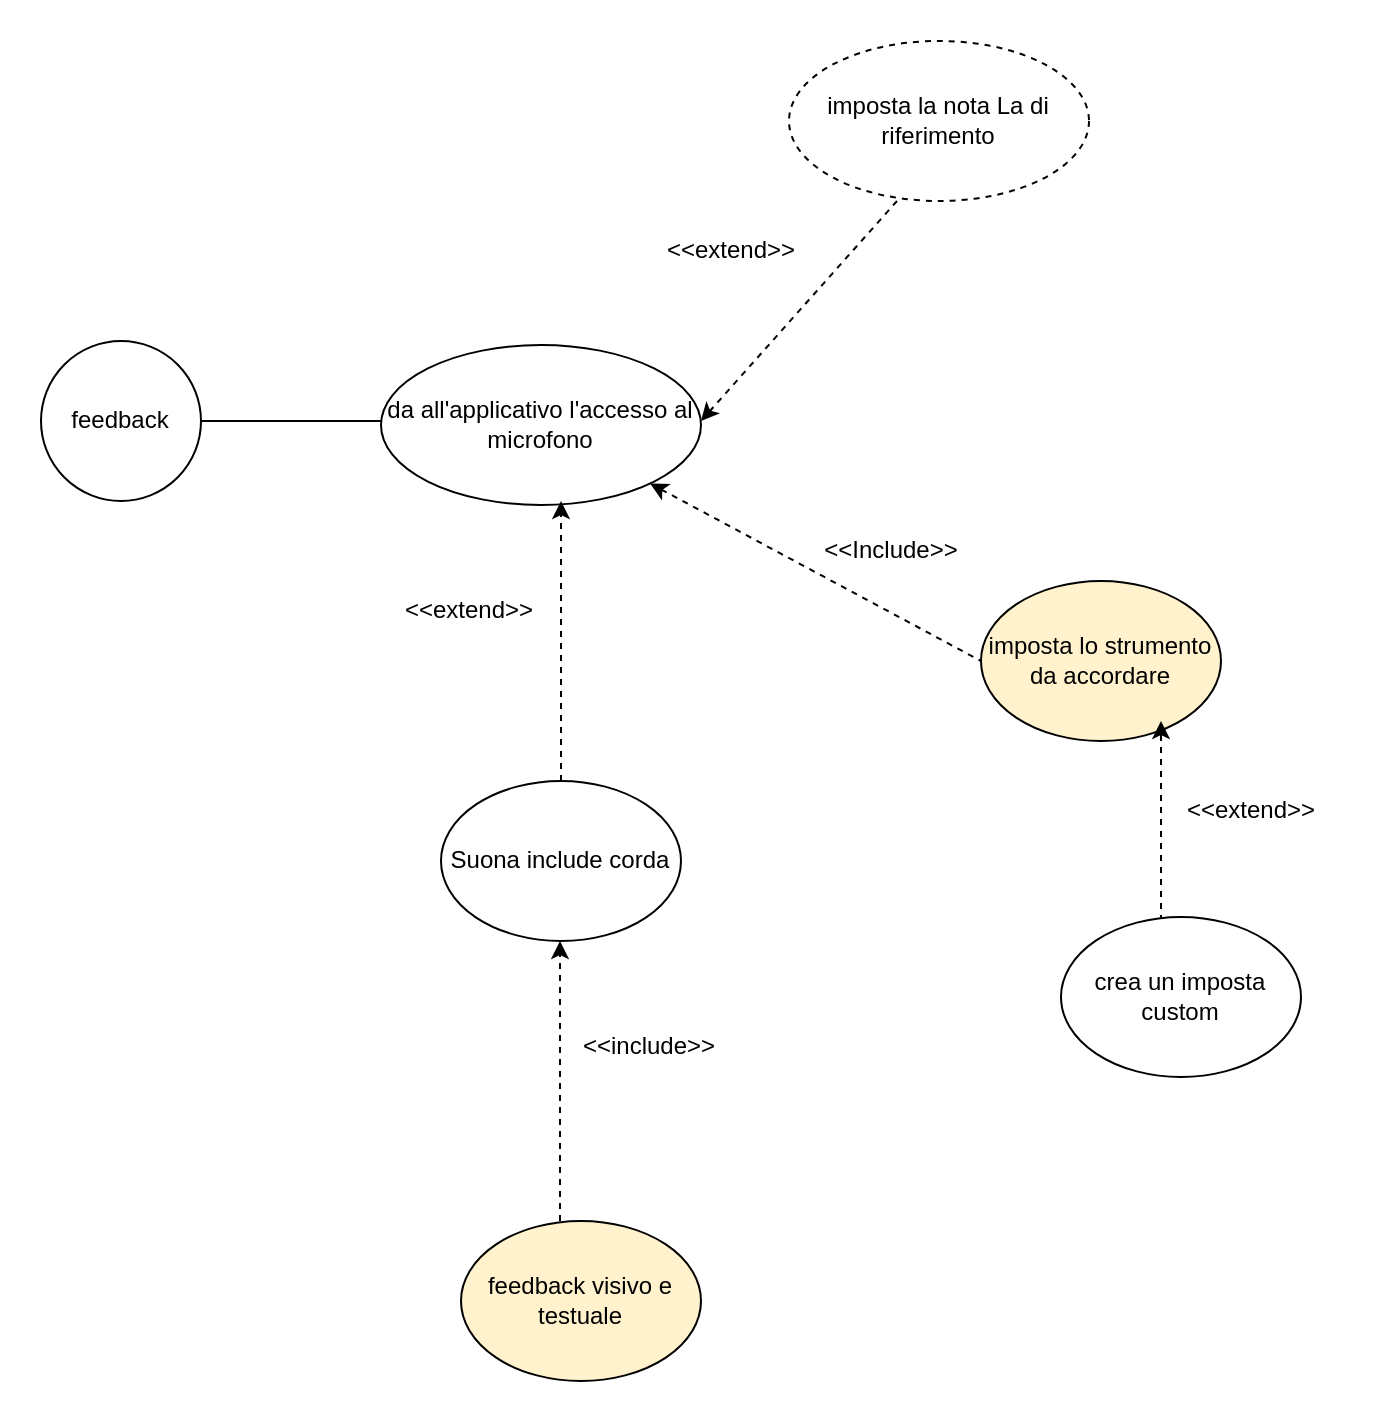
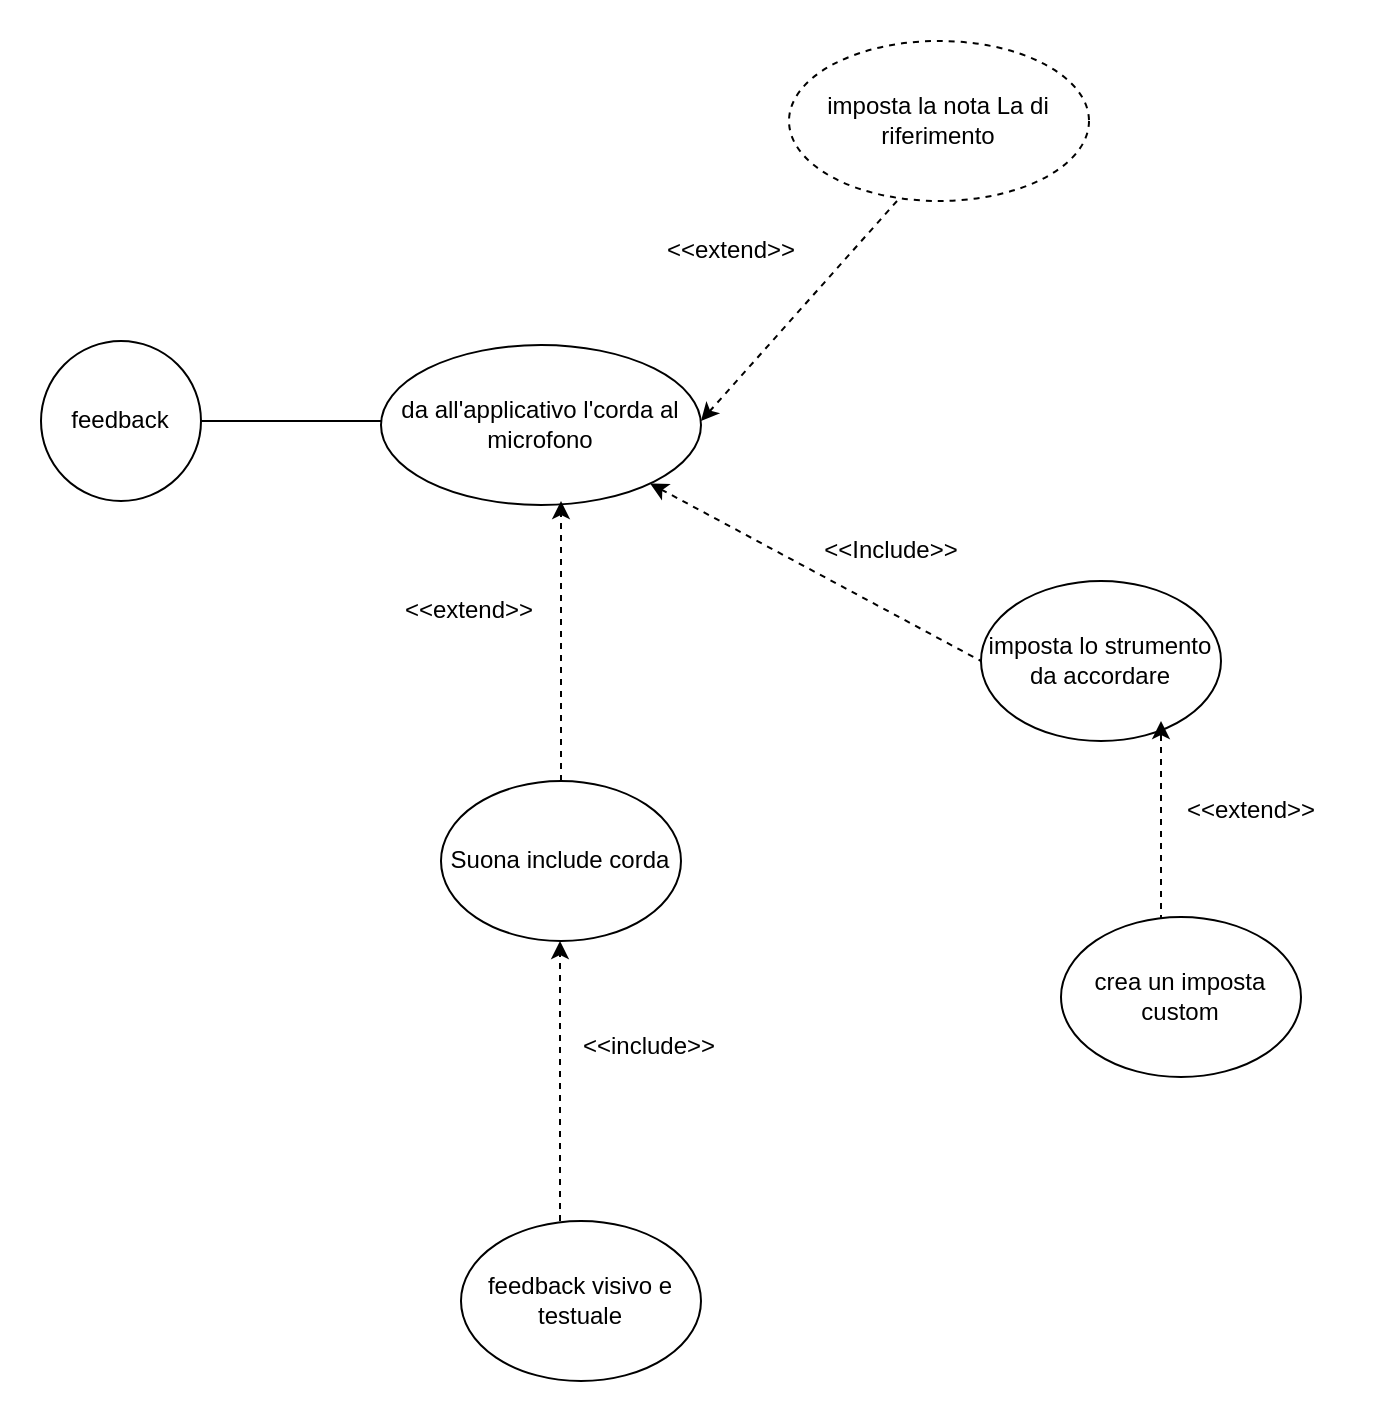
(541, 425) -> (541, 425)
(1101, 661) -> (1101, 661)
(581, 1301) -> (581, 1301)
